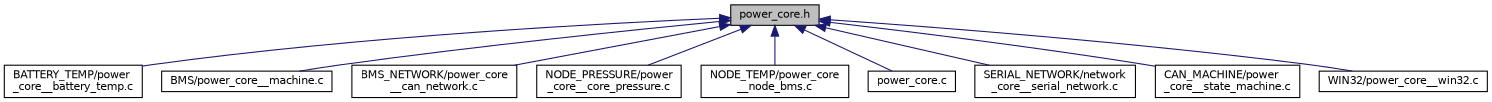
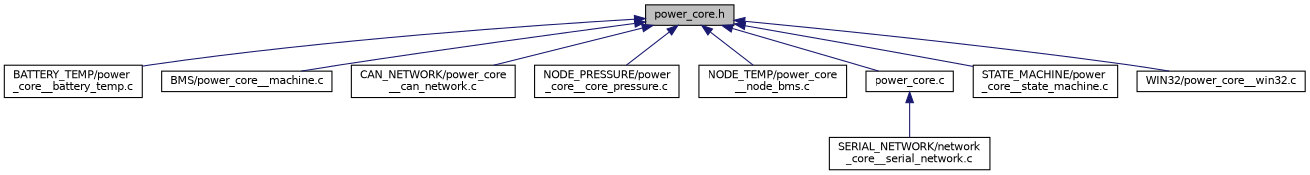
(907, 46) -> (910, 120)
(434, 81) -> (433, 81)
(1228, 81) -> (1045, 81)
